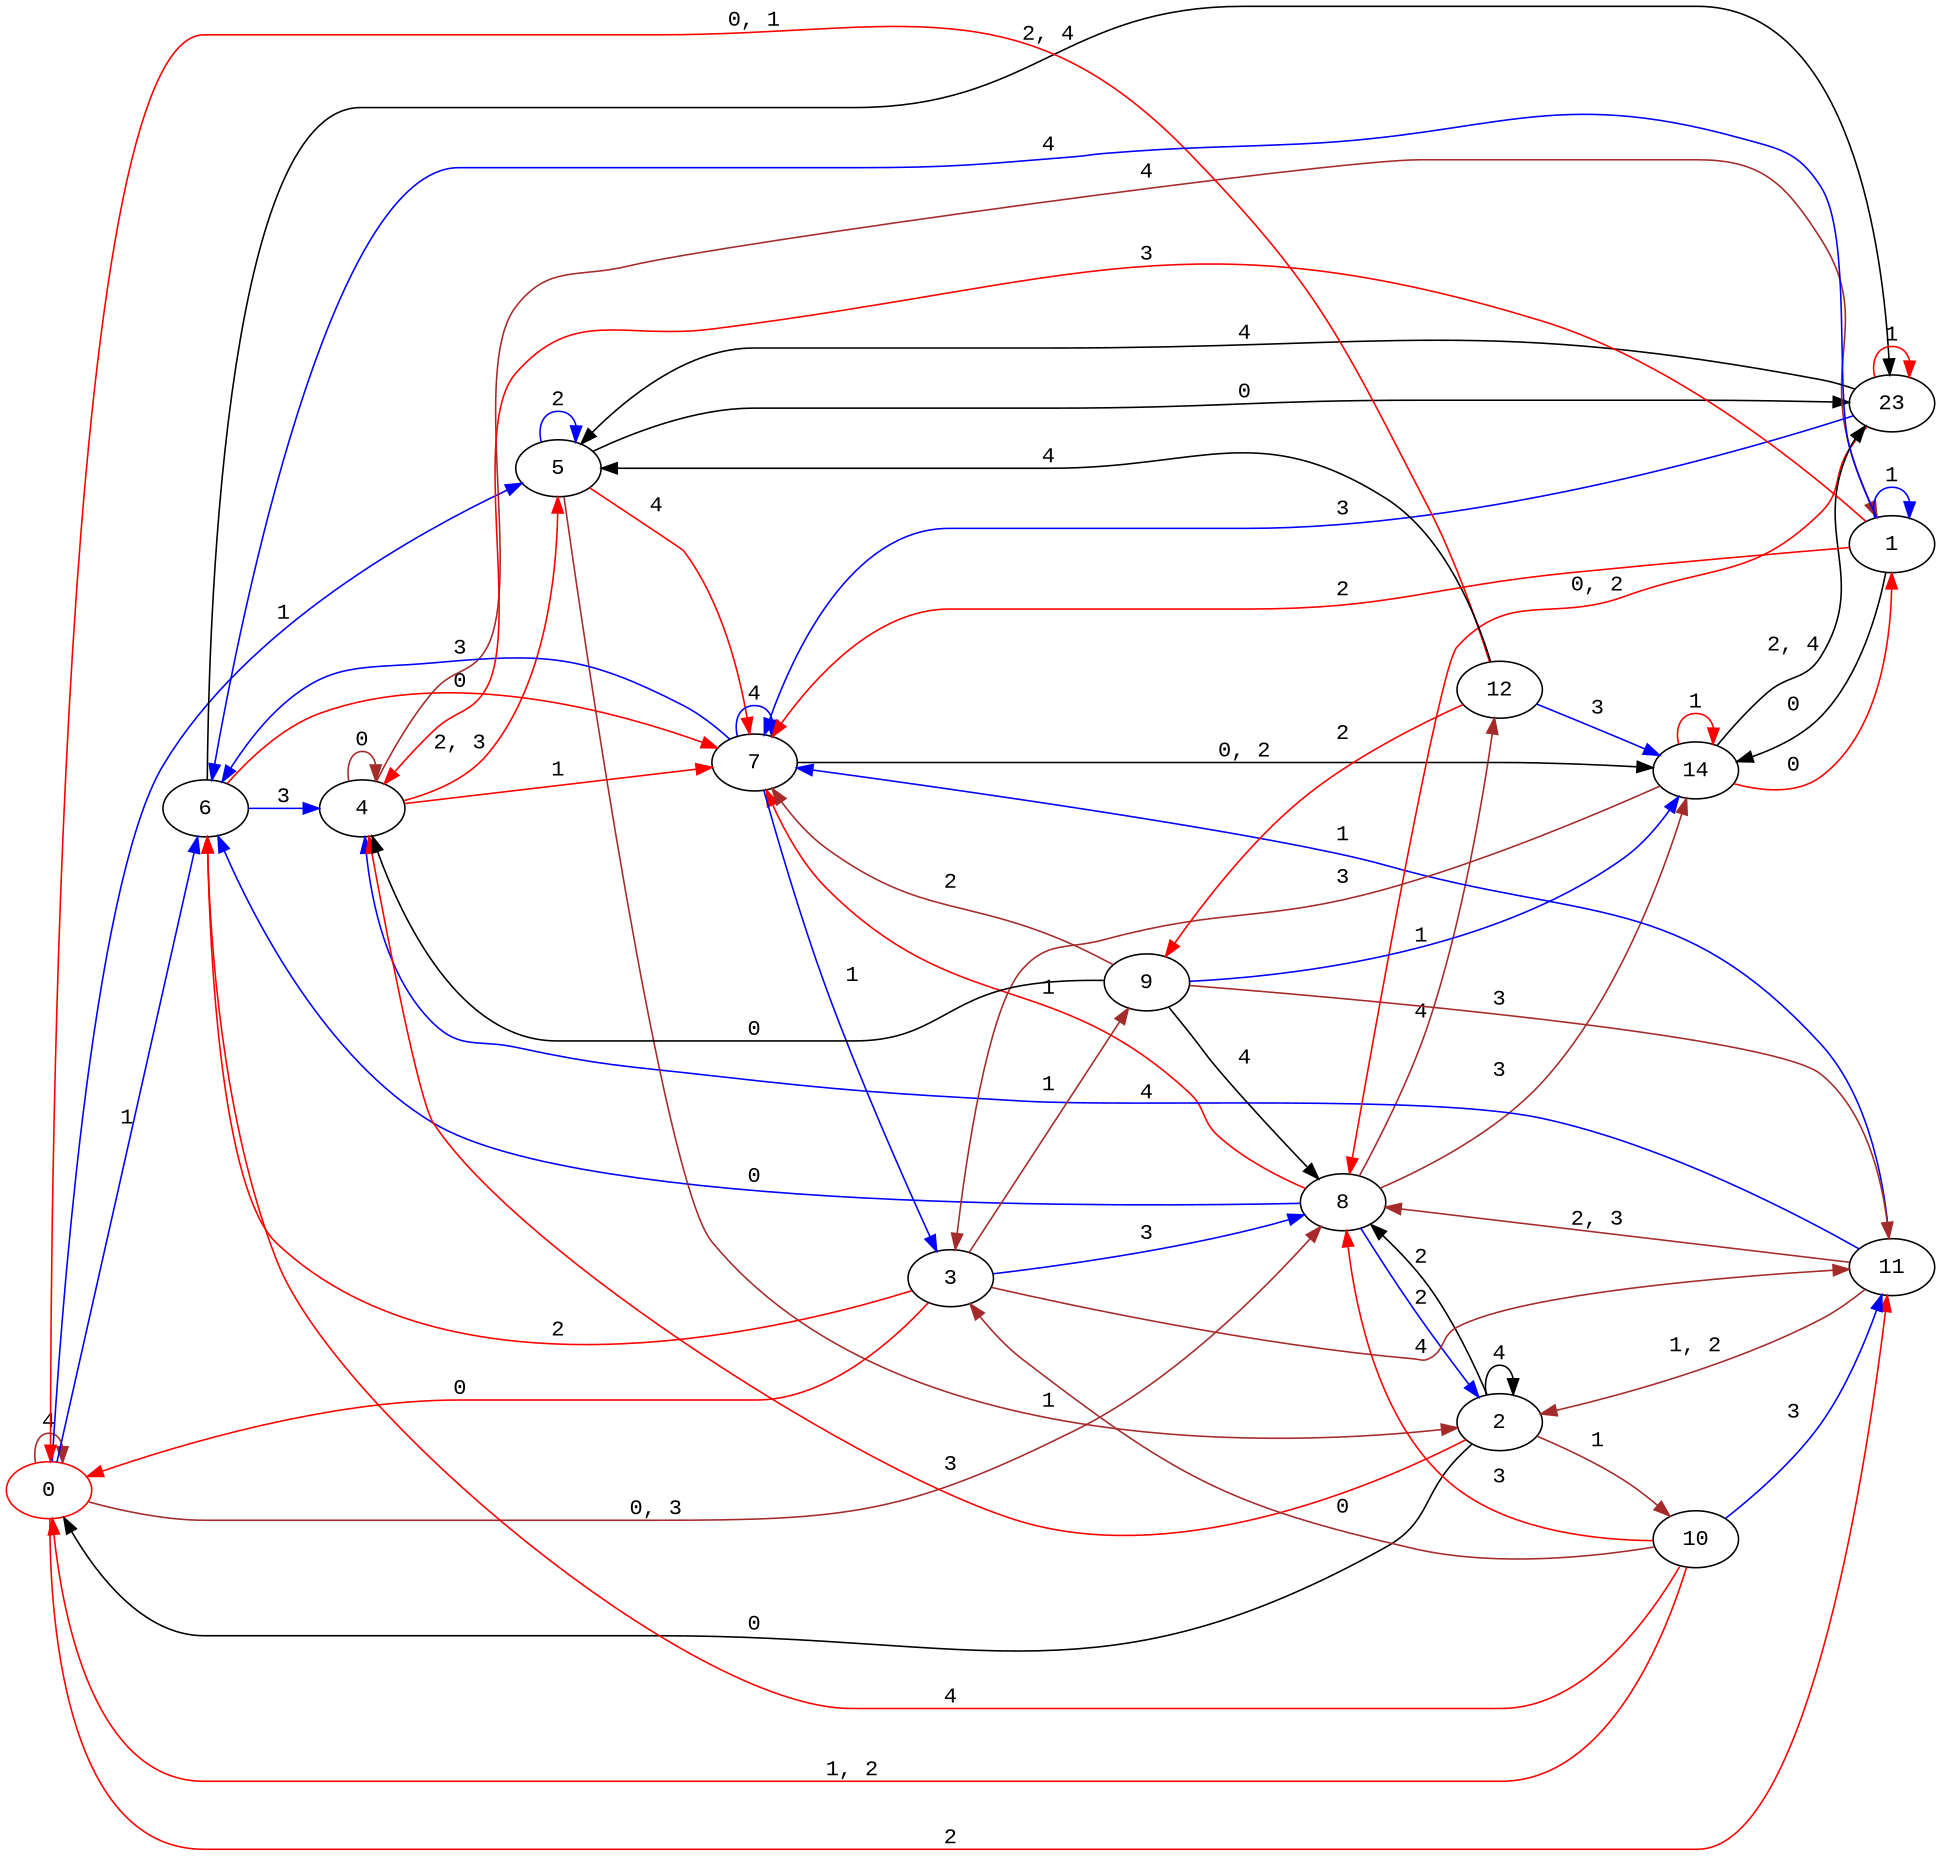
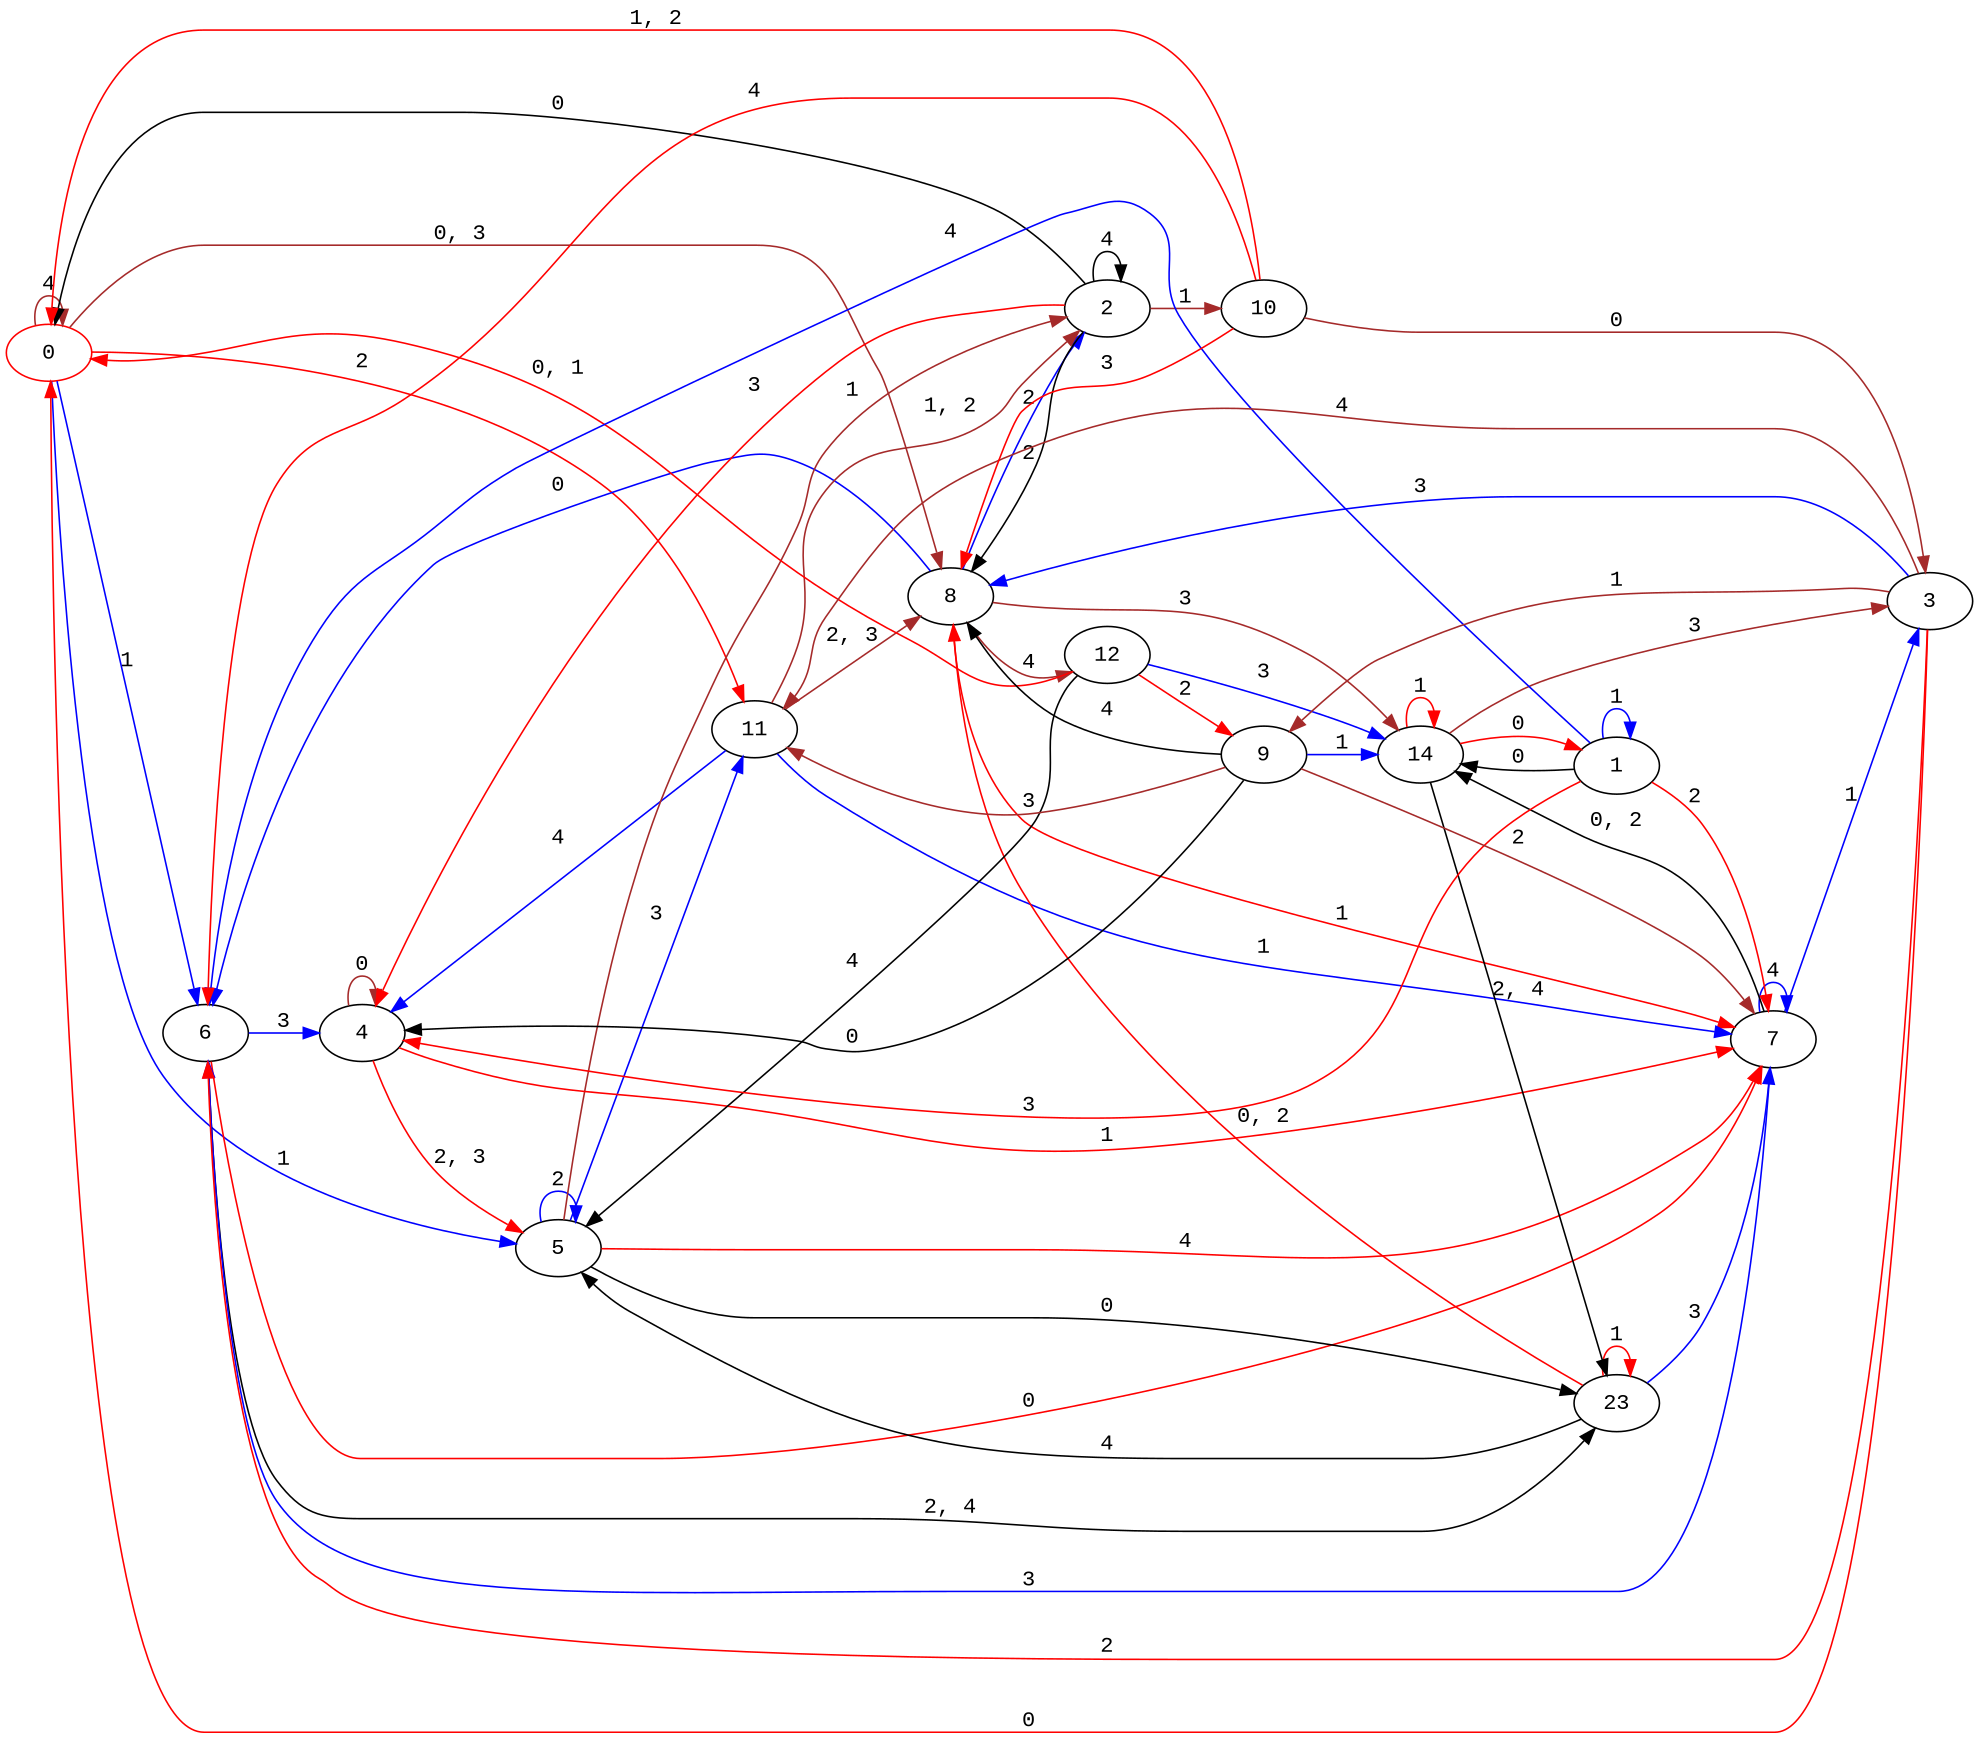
(1053, 201) -> none
(1818, 1427) -> (654, 996)
